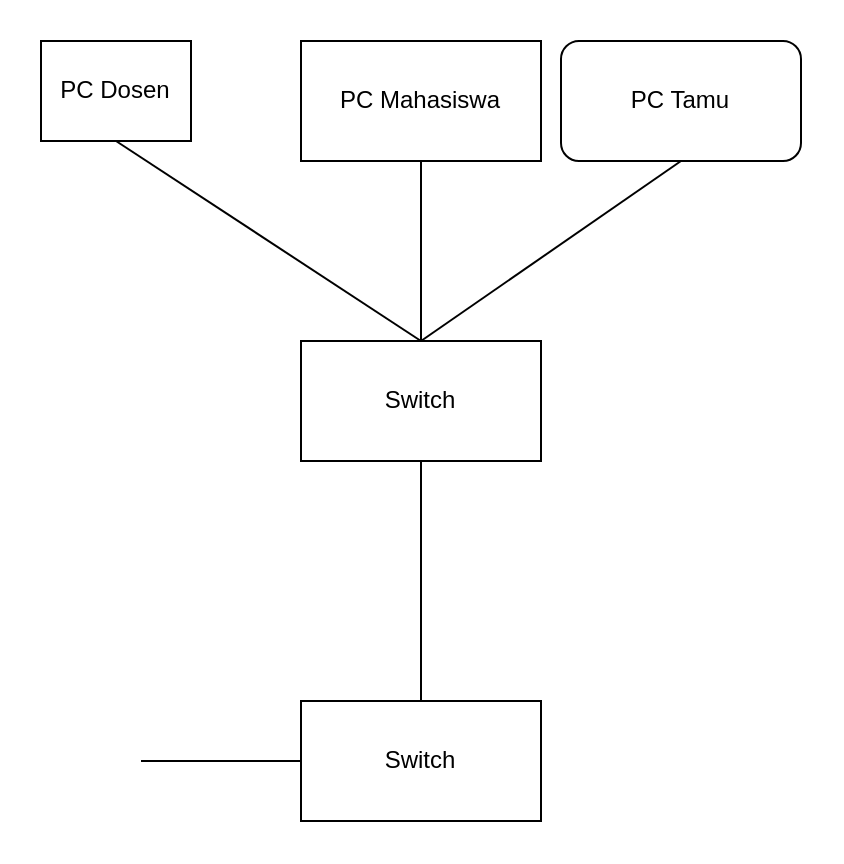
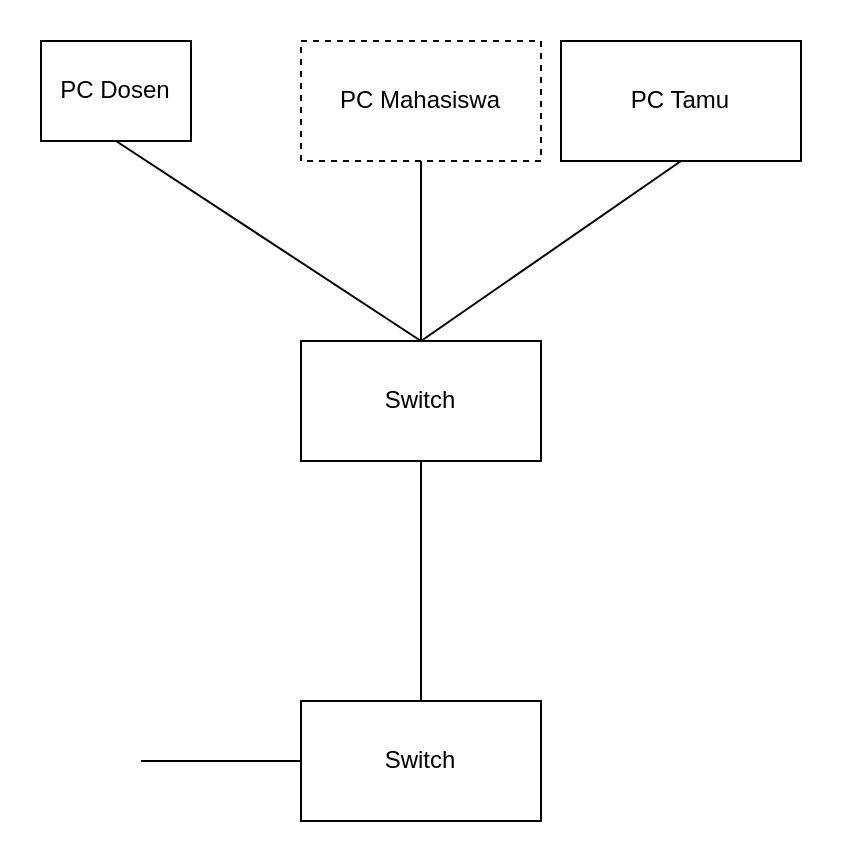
(421, 101) -> (421, 101)
(681, 101) -> (681, 101)
